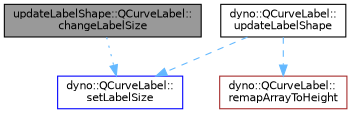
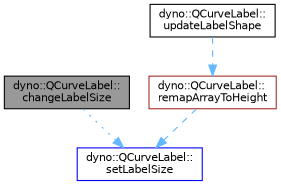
(103, 21) -> (67, 92)
(207, 54) -> (180, 124)
